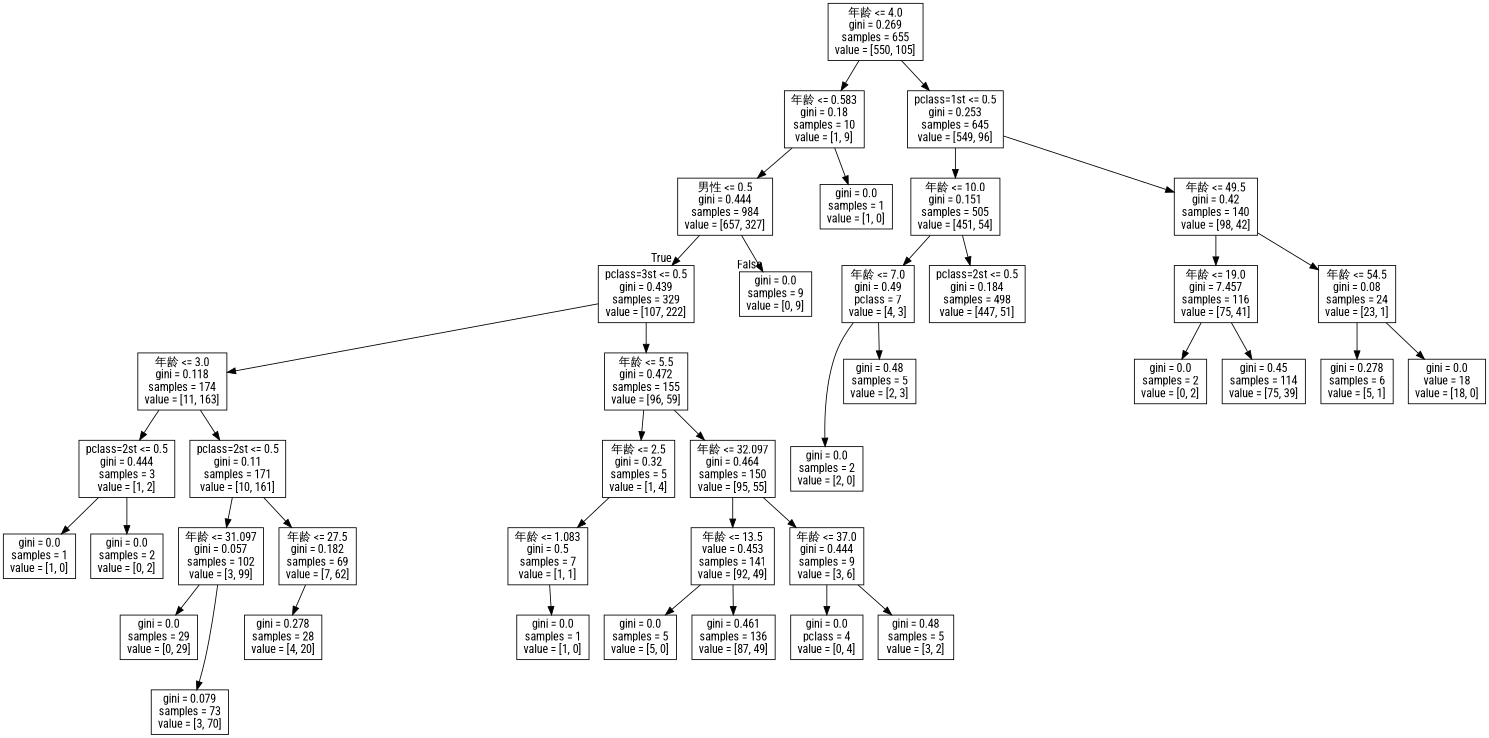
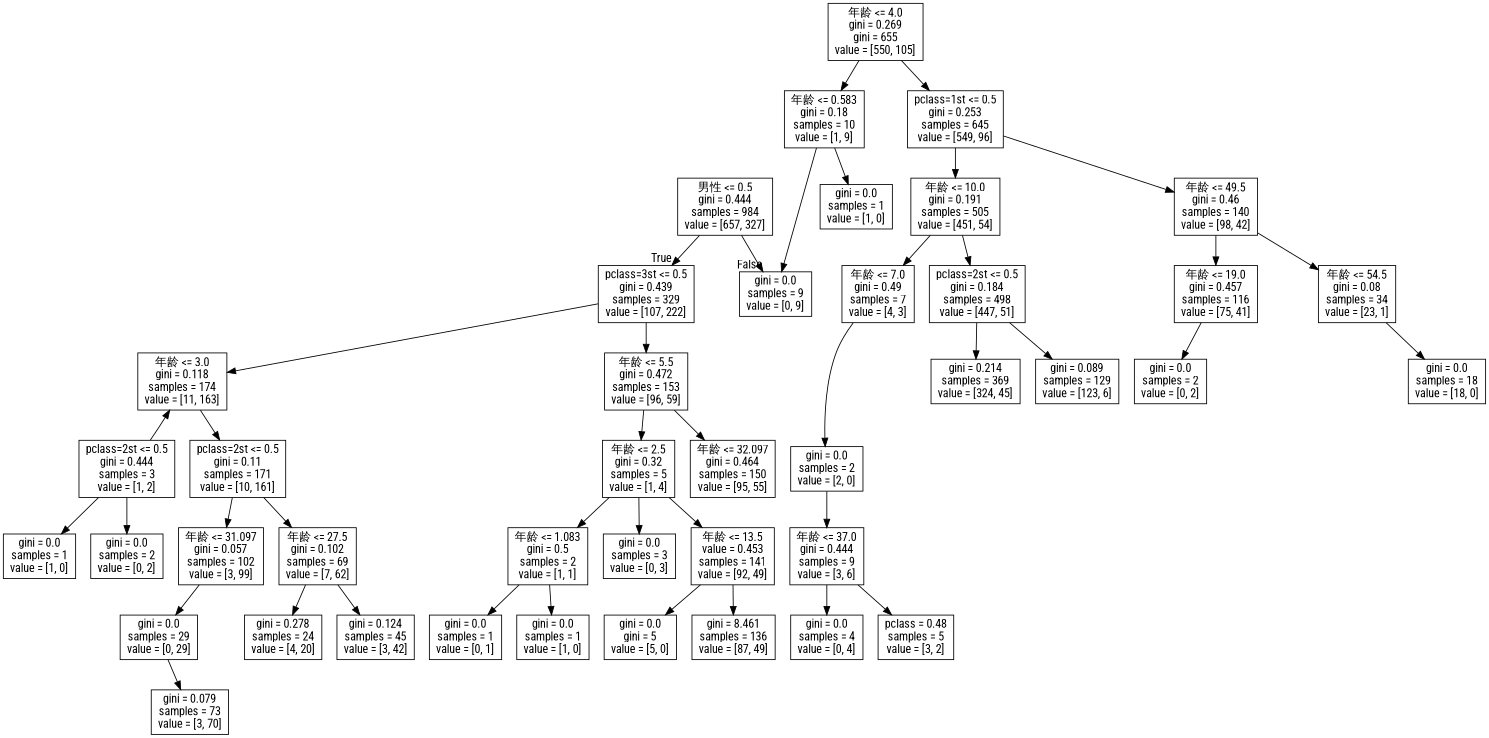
(876, 32) -> (876, 32)
(778, 160) -> (800, 206)
(955, 207) -> (955, 207)
(1216, 207) -> (1216, 207)
(878, 294) -> (878, 294)
(1216, 294) -> (1216, 294)
(1357, 294) -> (1357, 294)
(646, 381) -> (646, 381)
(880, 381) -> none
none -> (976, 381)
none -> (1077, 381)
(1264, 381) -> none
(1357, 381) -> none
(1447, 381) -> (1447, 381)
(151, 421) -> (158, 429)
(733, 508) -> (682, 510)
(777, 510) -> (827, 505)
(318, 556) -> (318, 556)
(548, 556) -> (548, 556)
none -> (639, 556)
(210, 634) -> (173, 671)
(283, 637) -> (283, 637)
none -> (376, 637)
none -> (466, 637)
(640, 637) -> (640, 637)
(734, 637) -> (734, 637)
(827, 637) -> (827, 637)
(916, 637) -> (916, 637)
